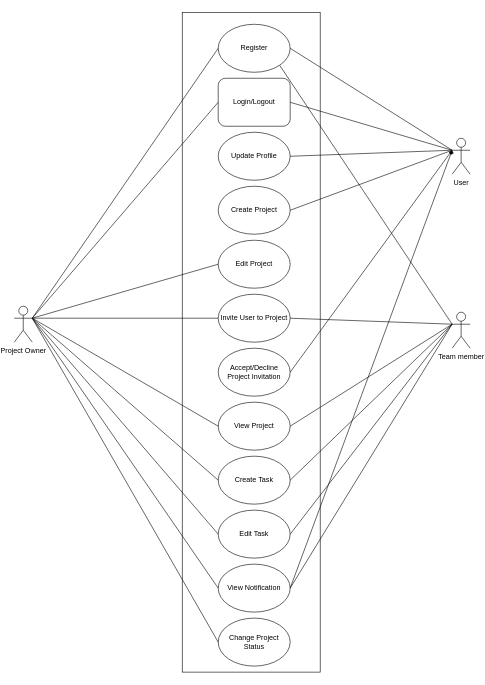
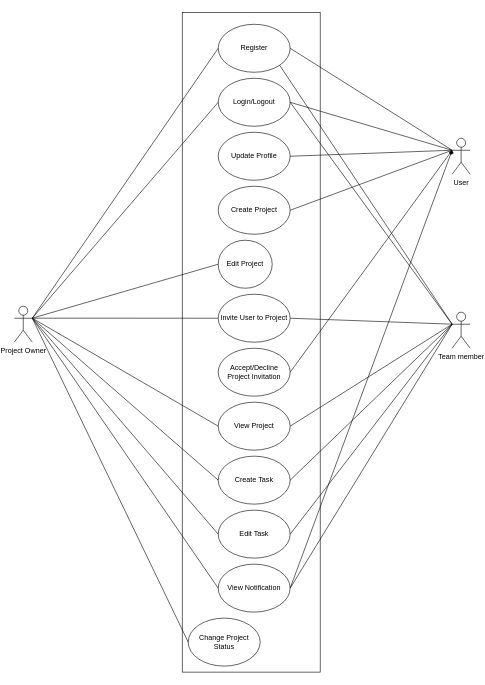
(254, 102) -> (254, 102)
none -> (361, 200)
(254, 264) -> (245, 264)
(254, 642) -> (224, 642)
